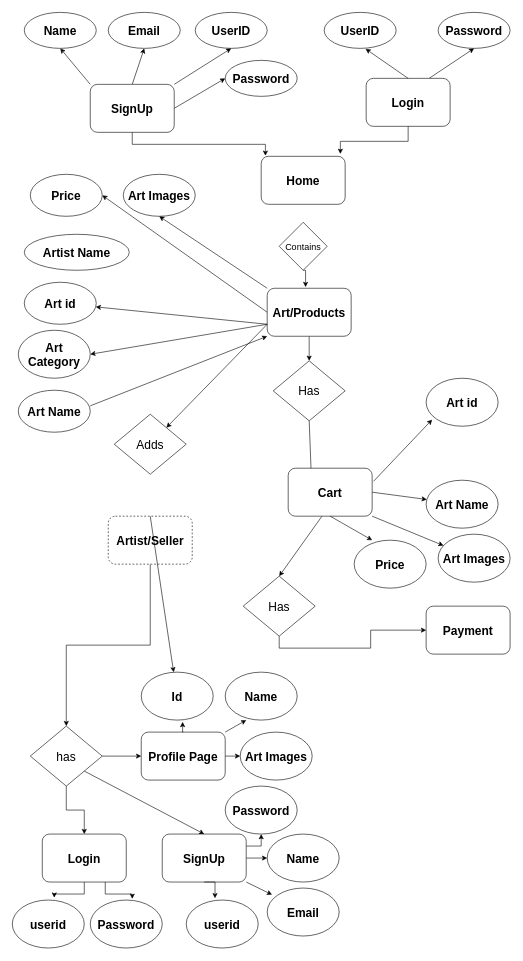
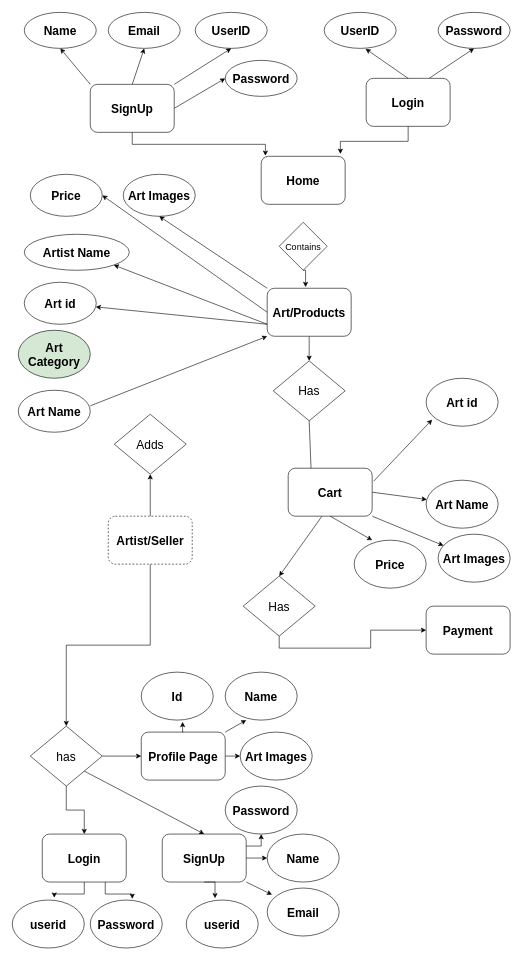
(178, 339) -> none
(246, 346) -> (190, 295)
(54, 354) -> (54, 354)
(164, 605) -> (150, 479)
